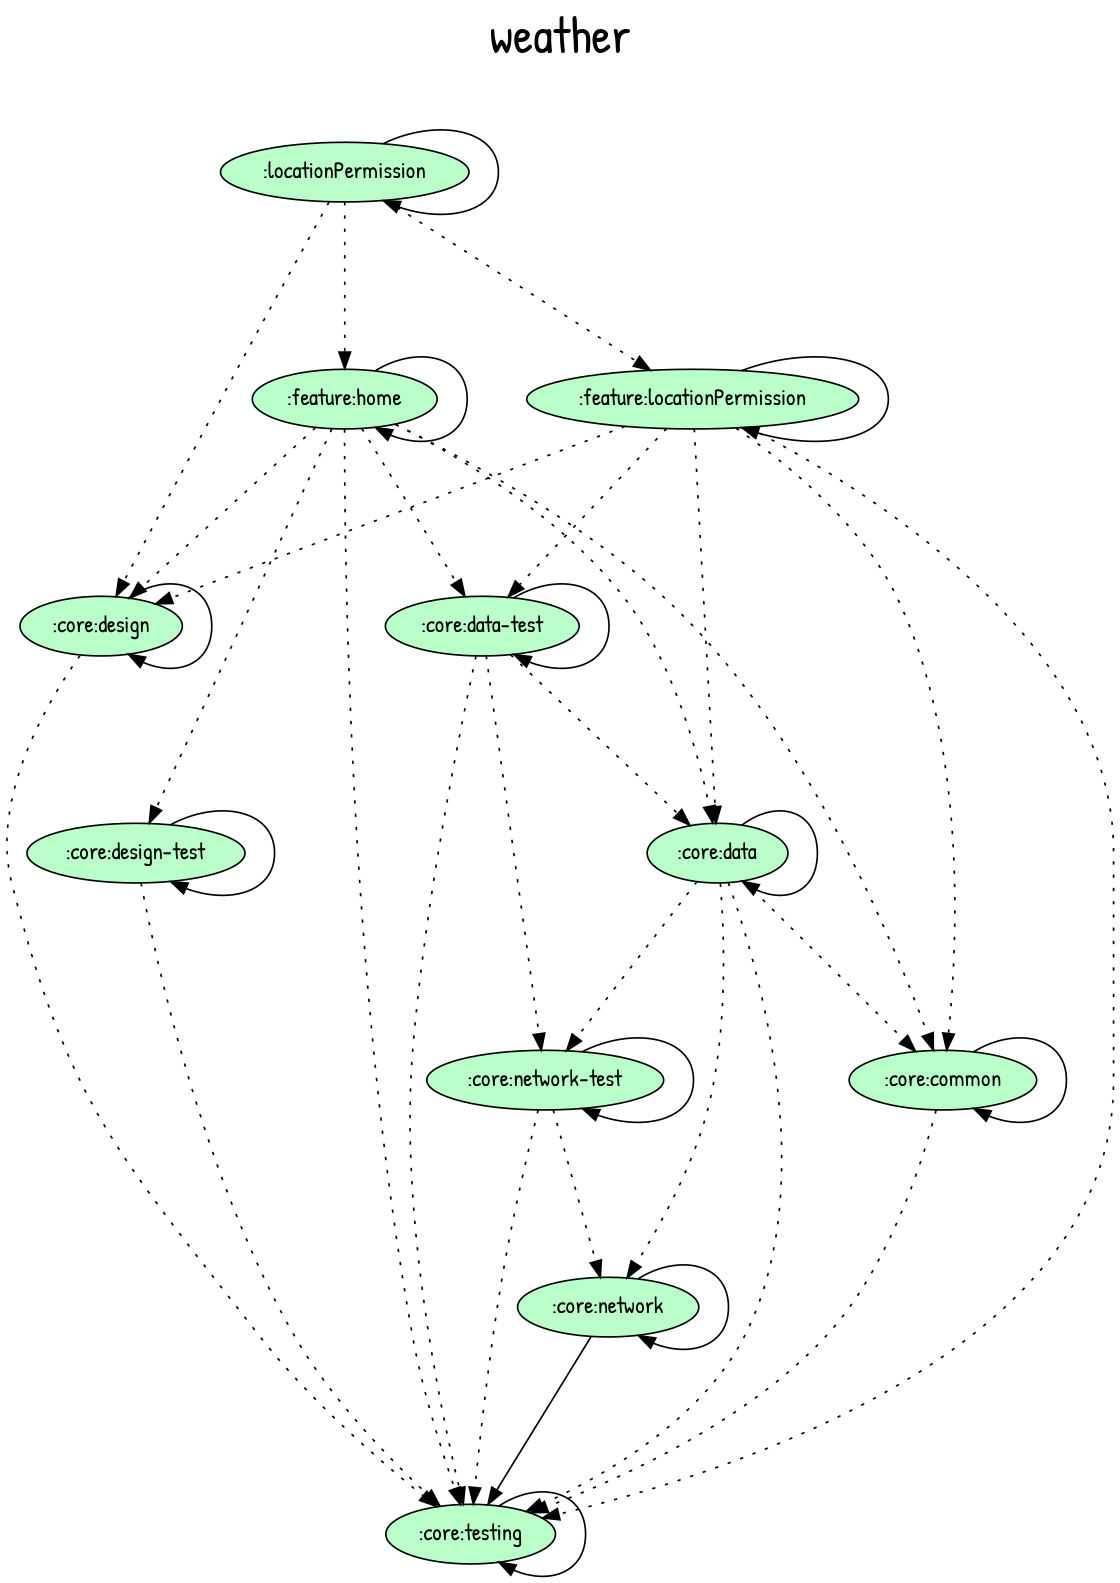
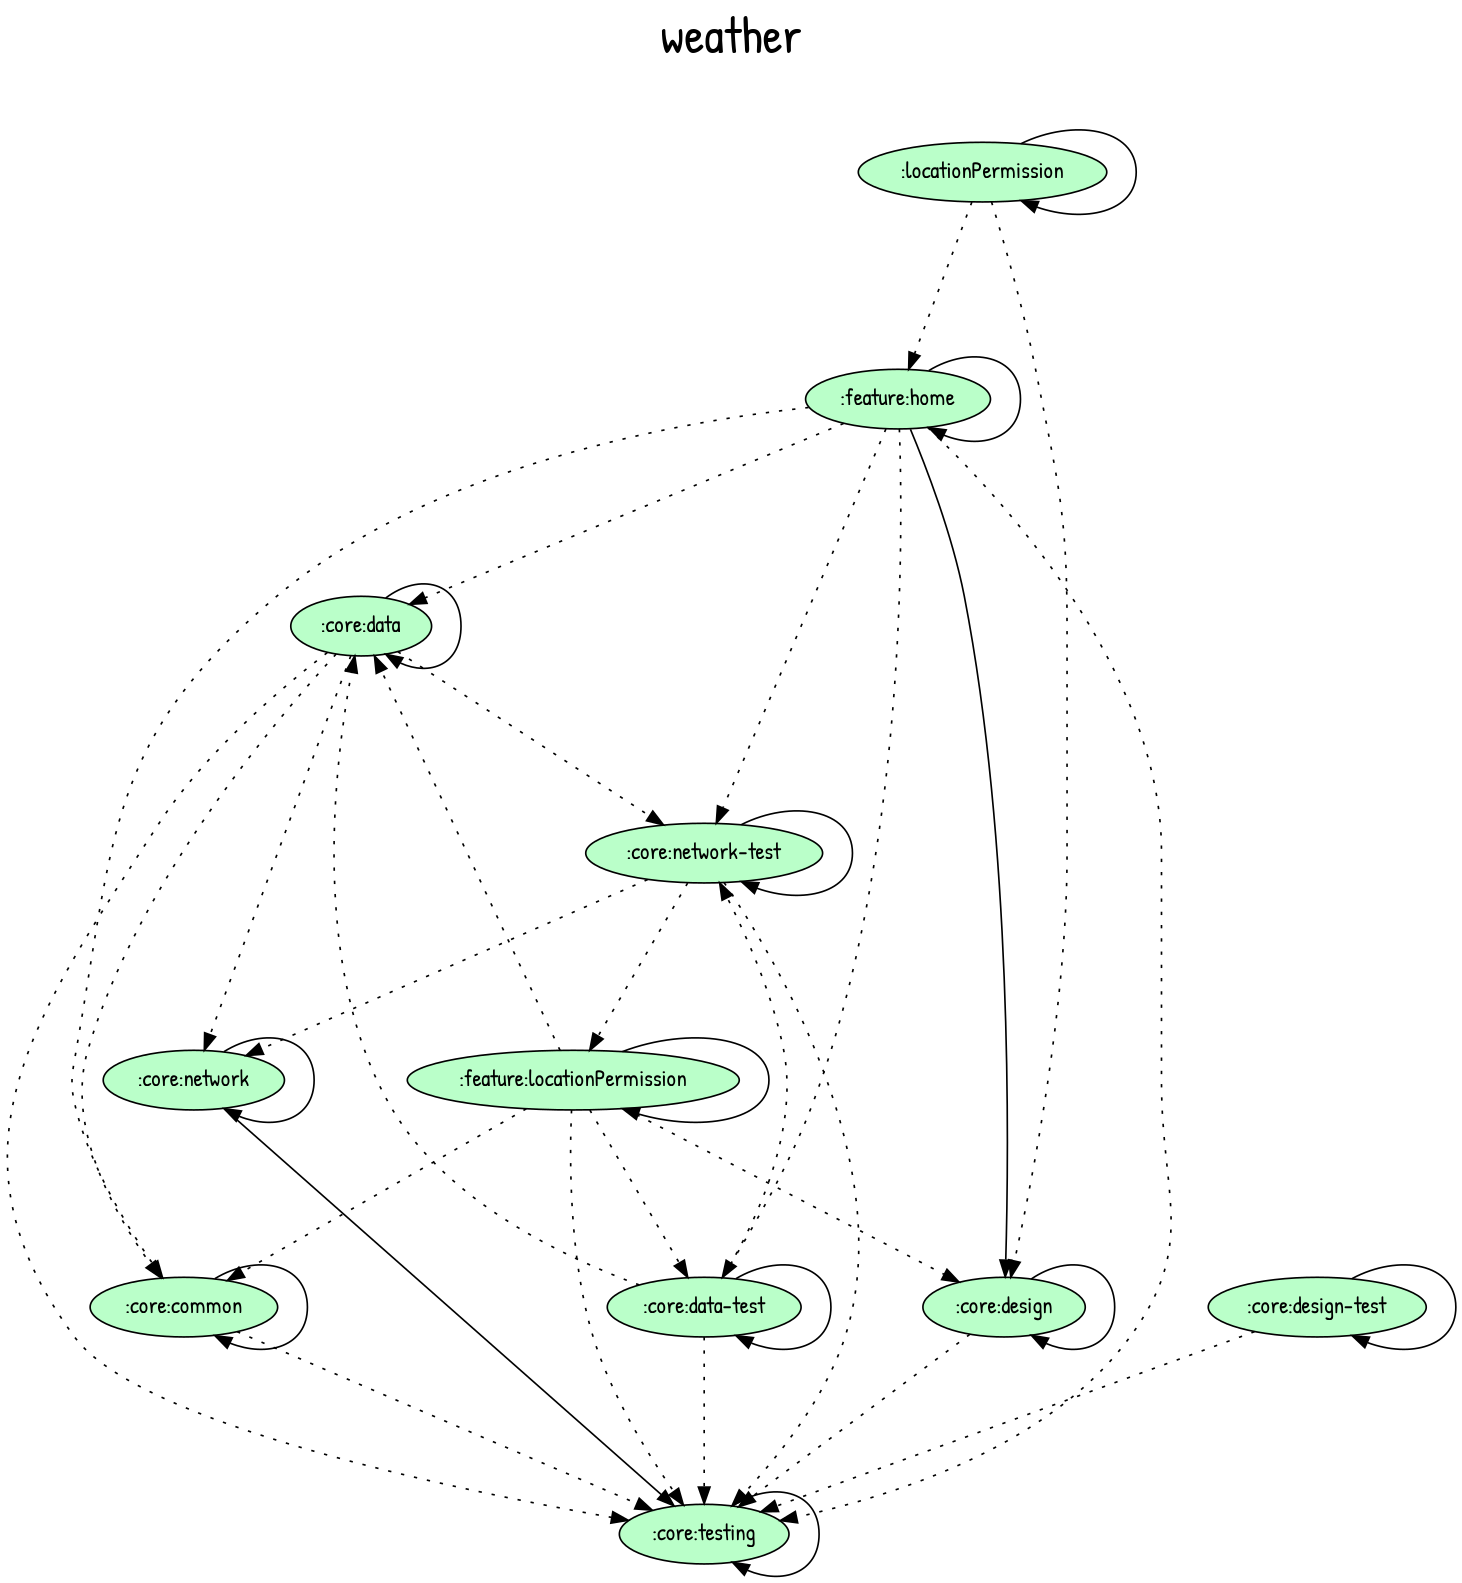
(511, 281) -> (643, 959)
(229, 507) -> (996, 839)
(244, 619) -> (804, 618)
